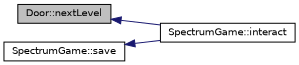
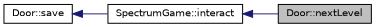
(141, 23) -> (265, 14)
(64, 51) -> (38, 14)
